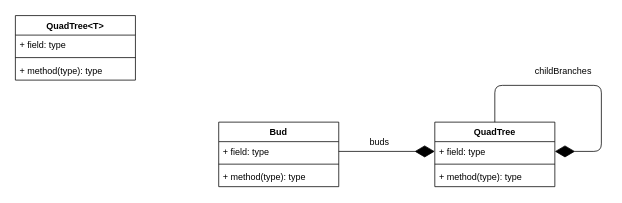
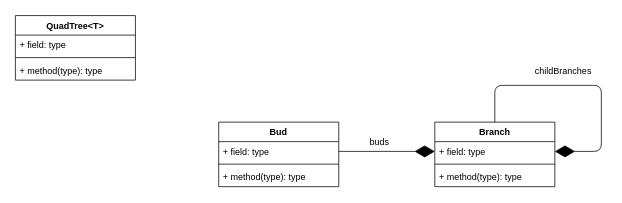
(494, 132) -> (494, 132)
